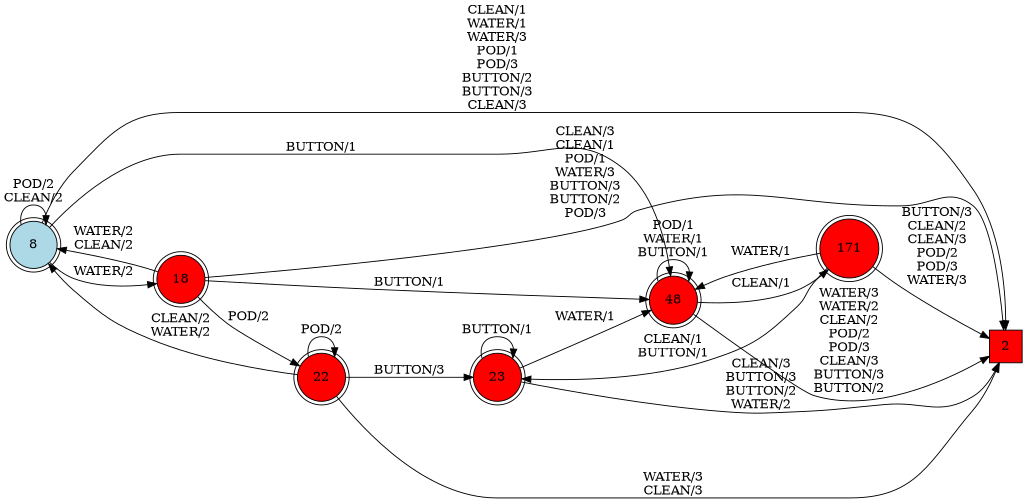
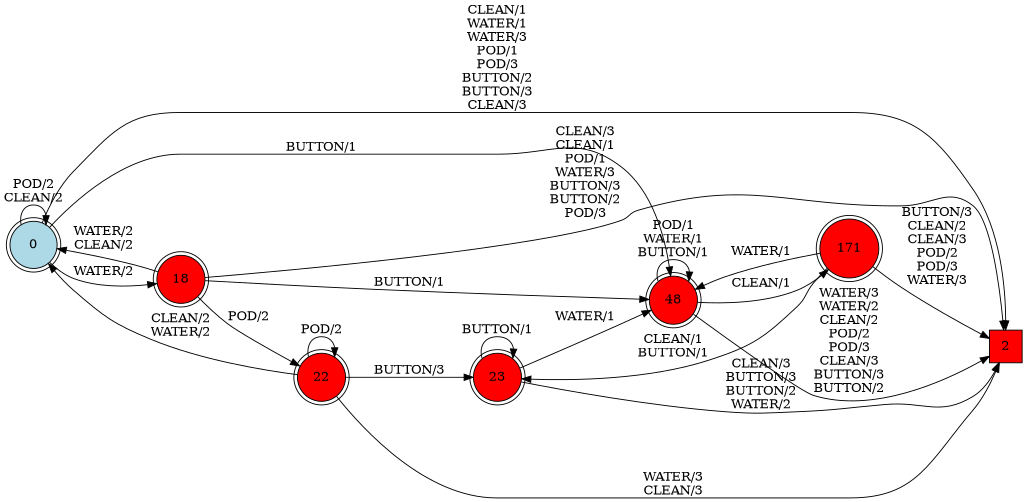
(34, 245) -> (34, 245)
